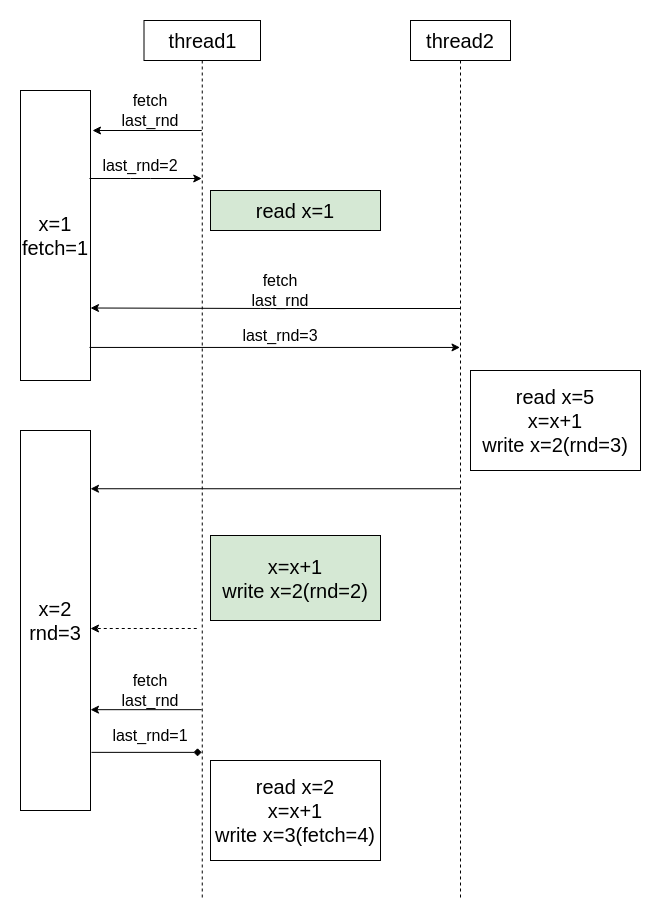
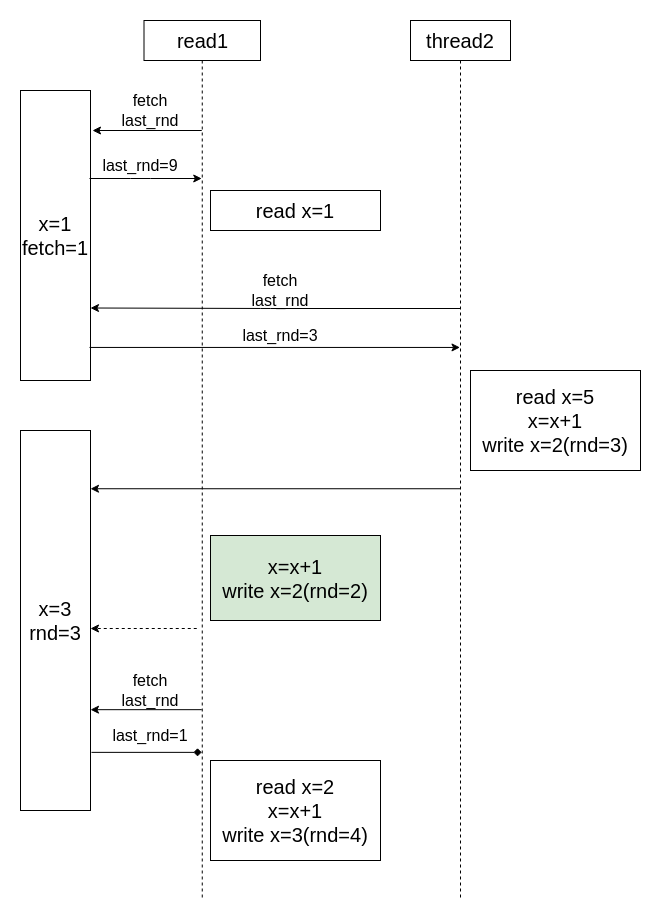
(203, 41) -> (203, 41)
(141, 166) -> (141, 166)
(296, 211) -> (296, 211)
(56, 621) -> (56, 621)
(296, 811) -> (296, 811)
